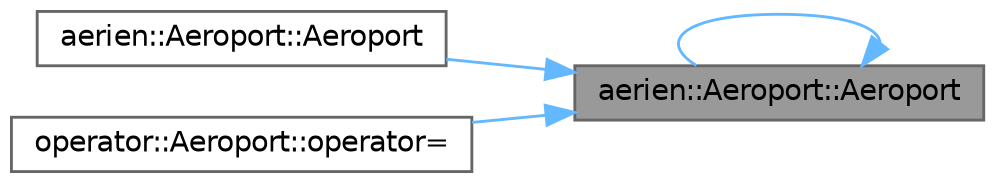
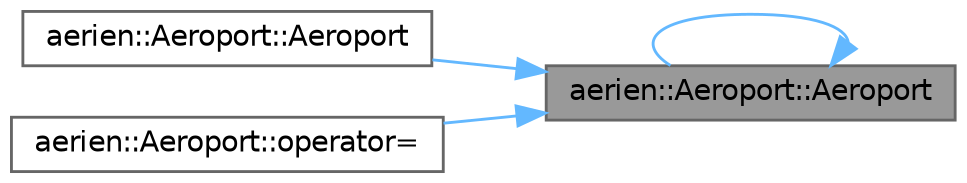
(242, 144) -> (227, 144)
